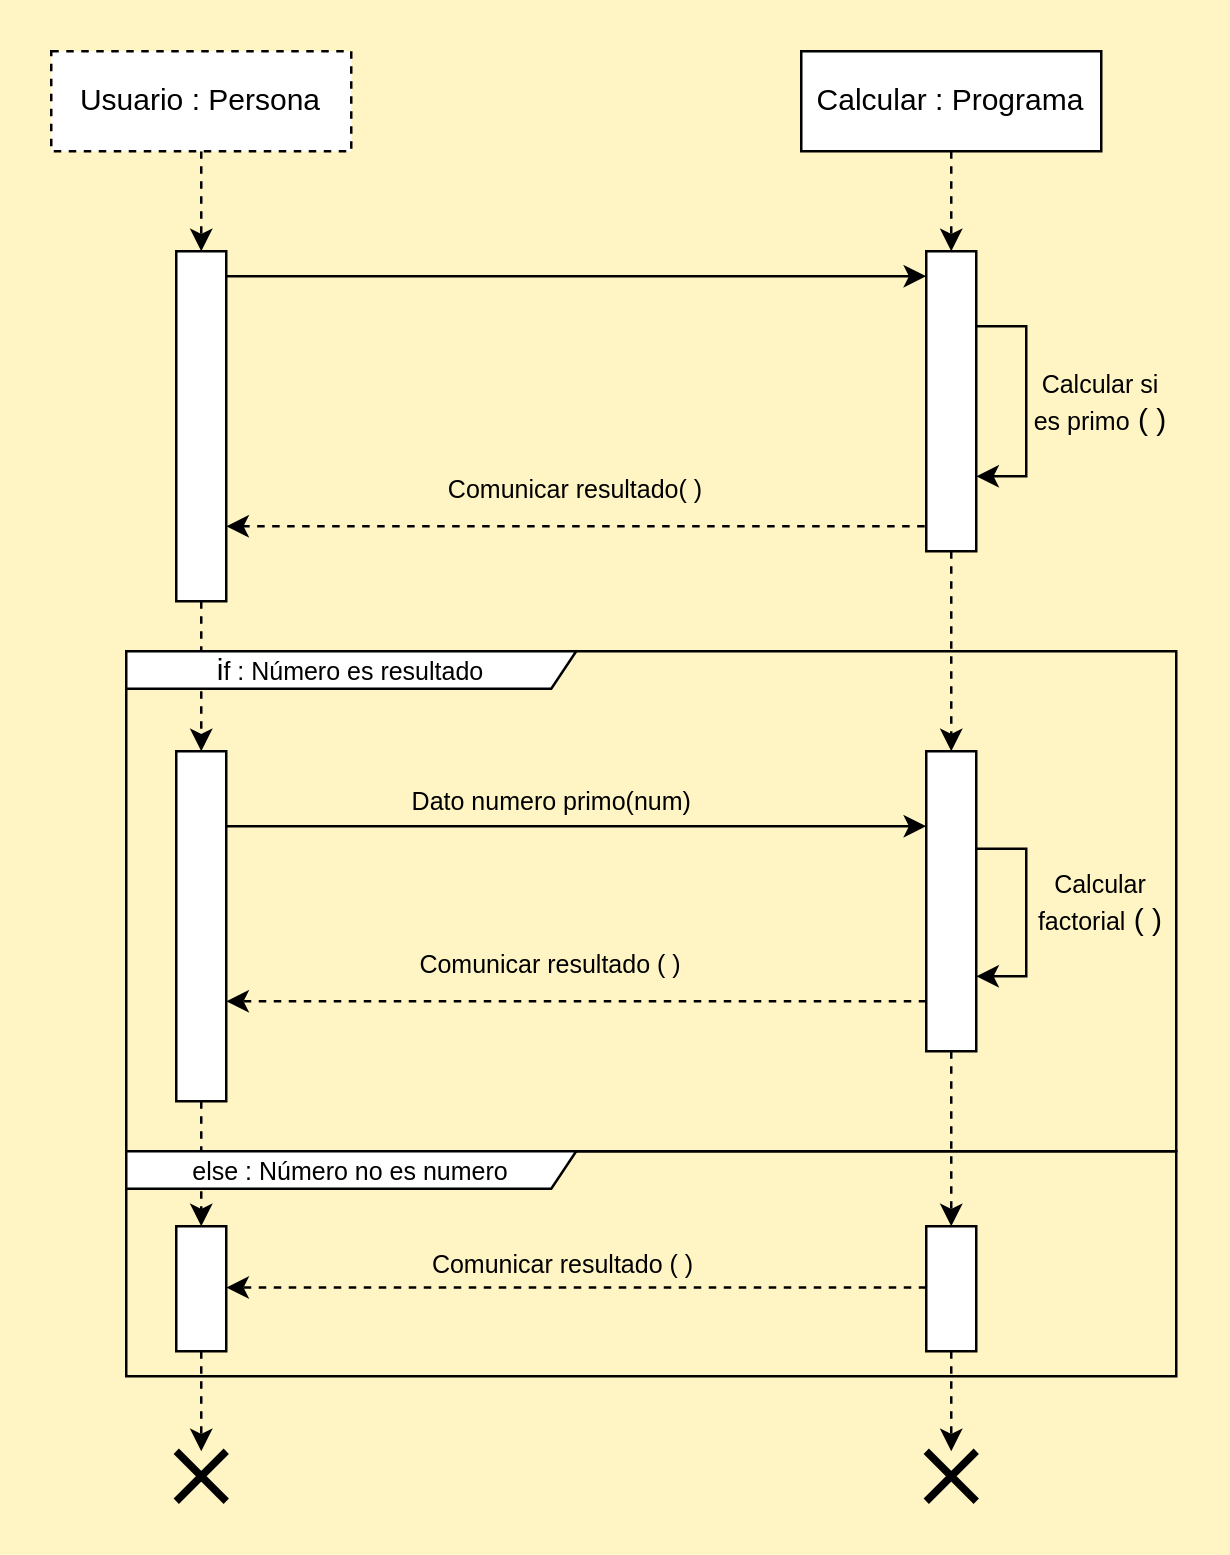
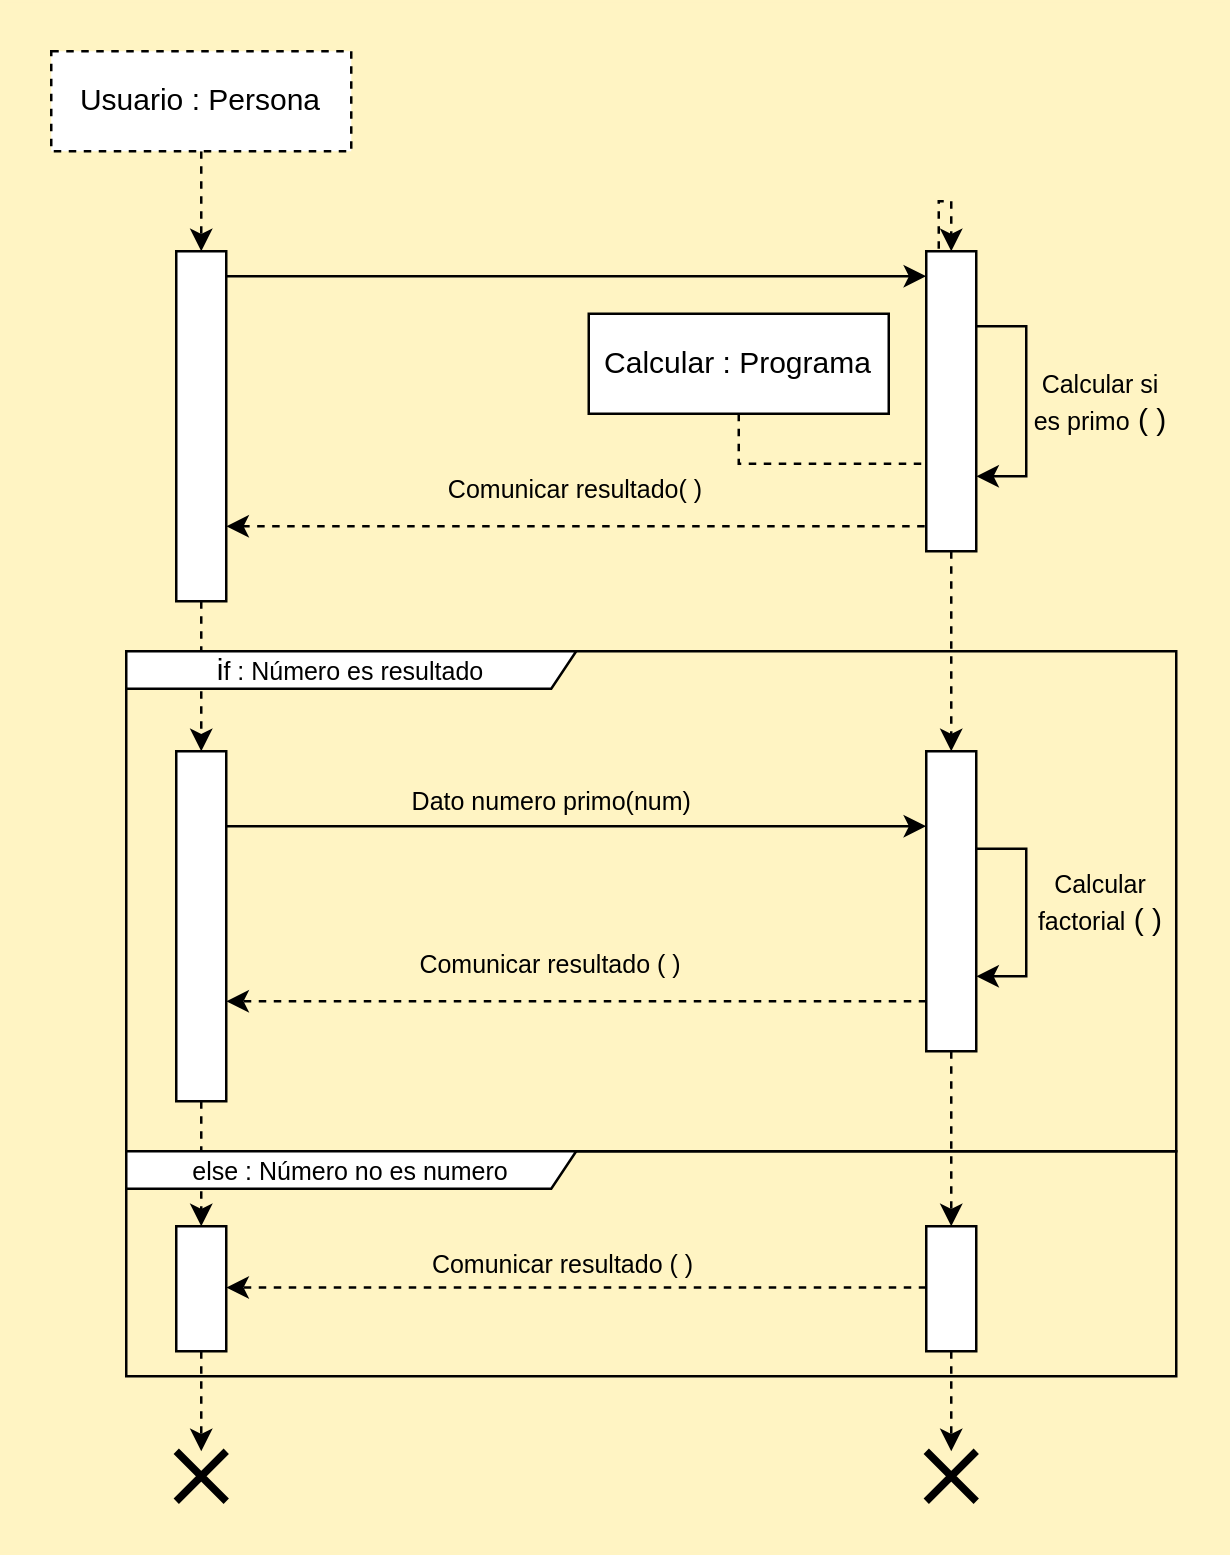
(951, 101) -> (739, 364)
